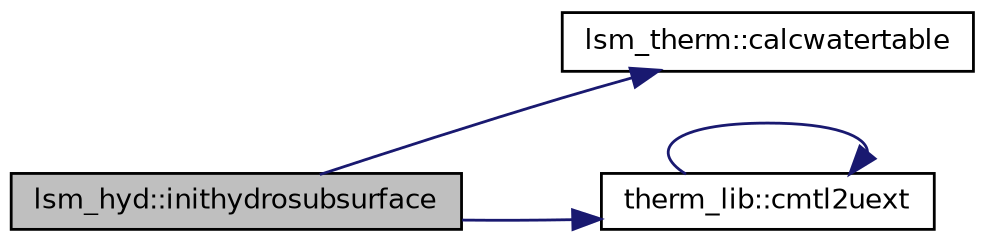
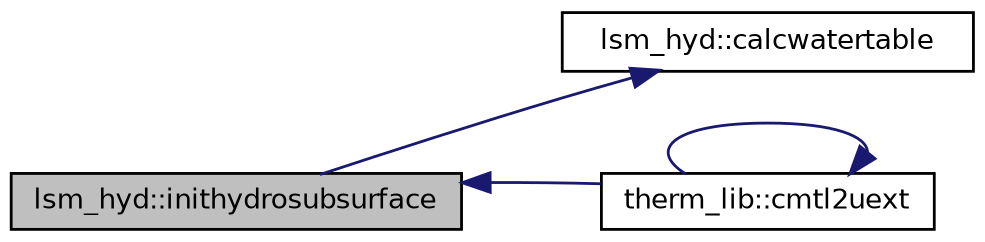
(768, 42) -> (768, 42)
(517, 220) -> (546, 183)
